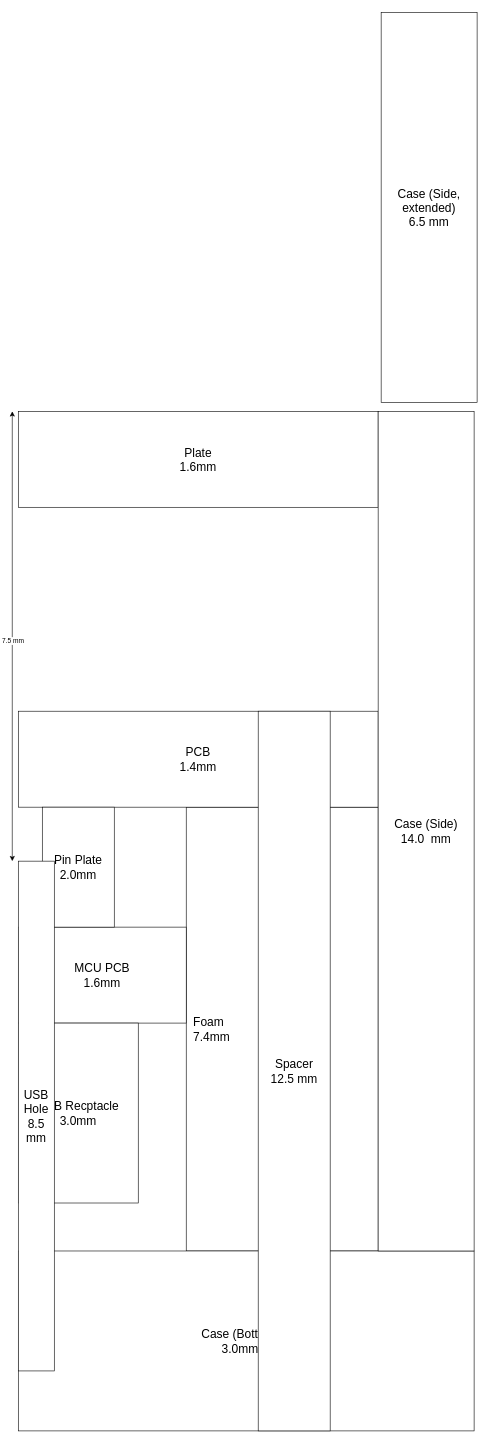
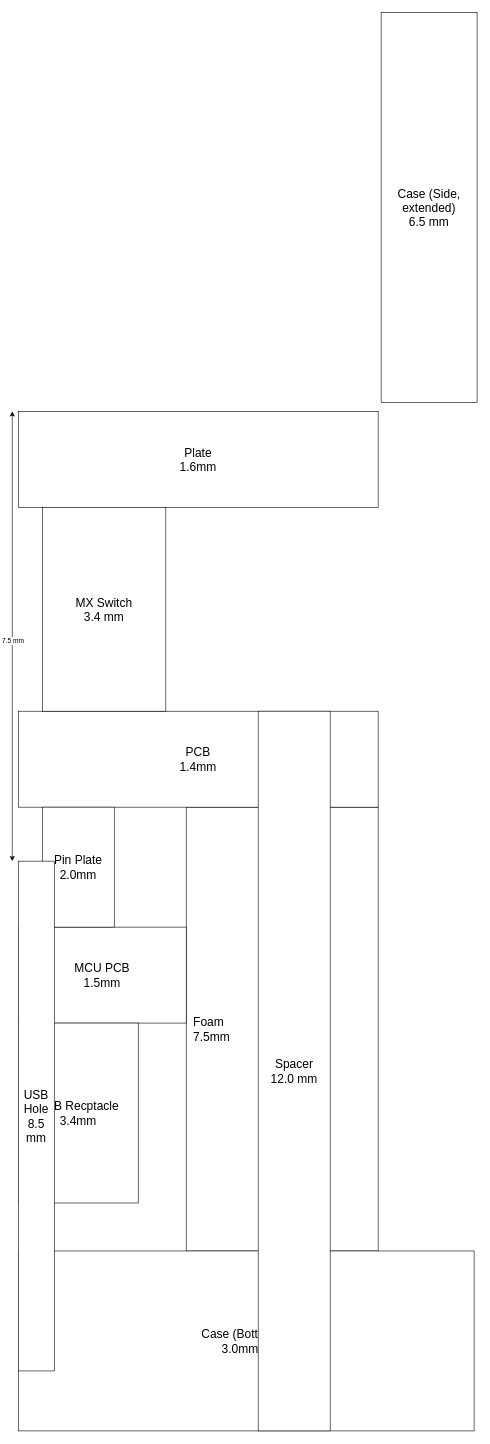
none -> (104, 609)
(426, 831) -> none
(102, 975) -> (102, 975)
(209, 1029) -> (209, 1029)
(294, 1071) -> (294, 1071)
(78, 1113) -> (78, 1113)
